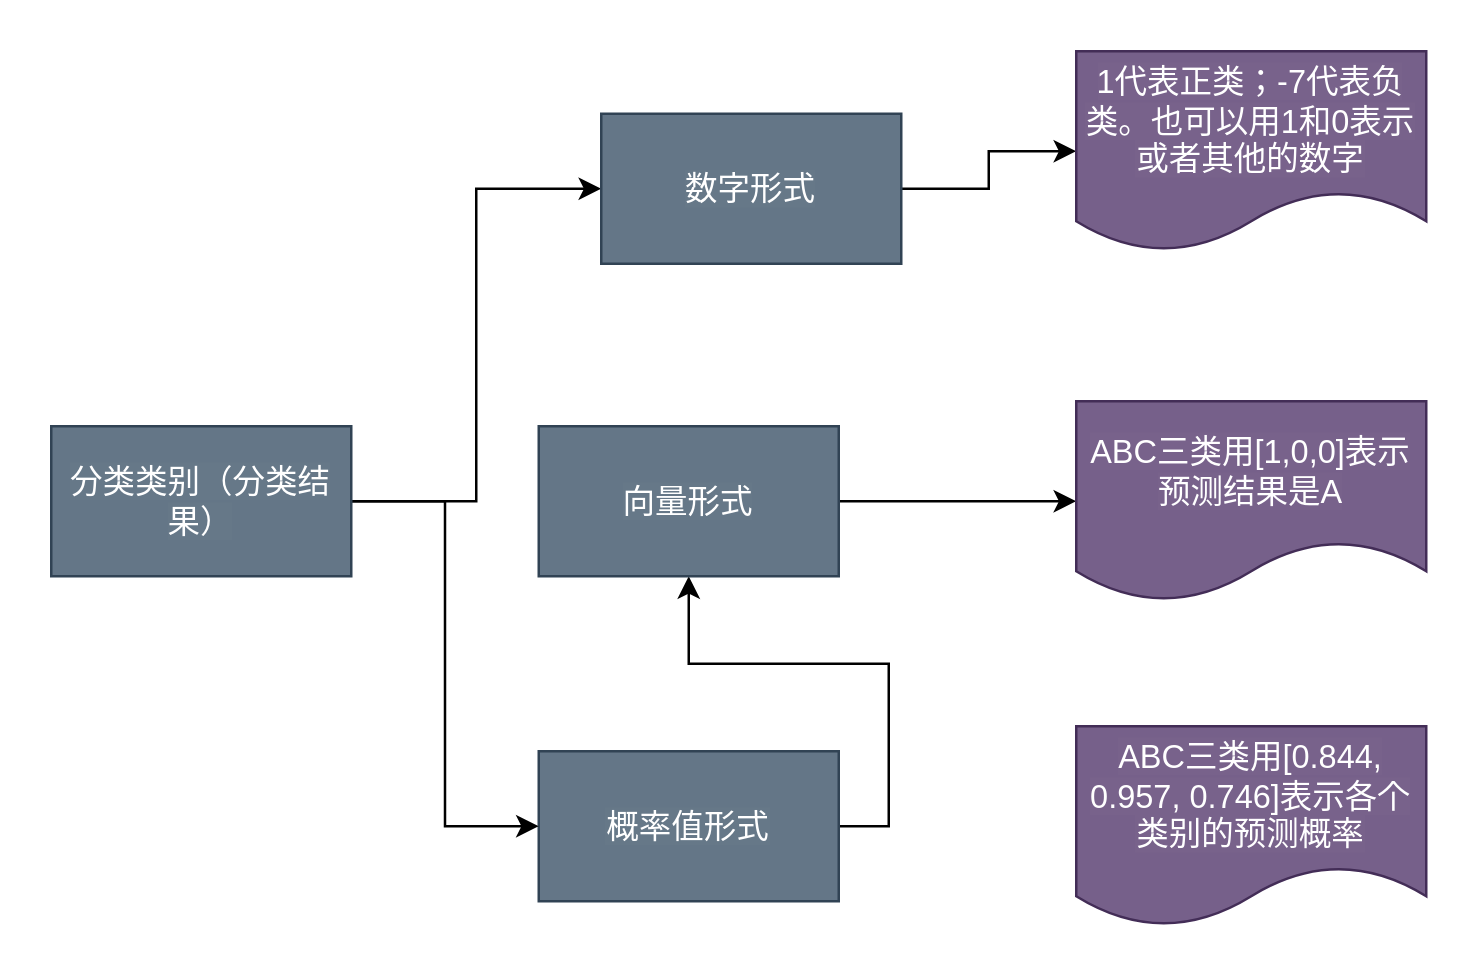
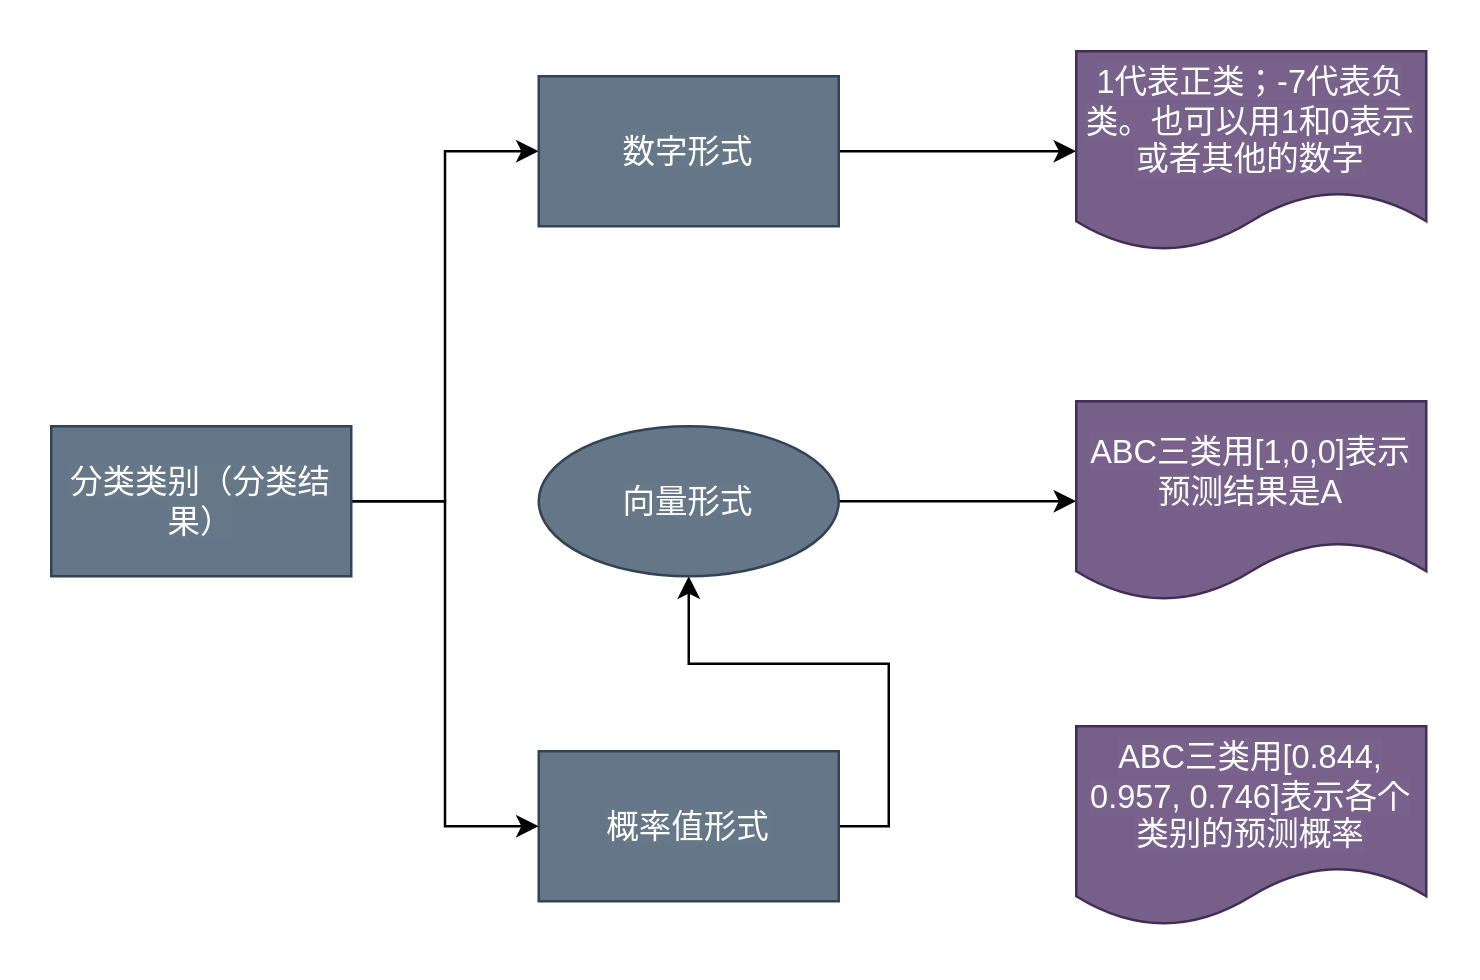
(751, 189) -> (689, 151)
(689, 501) -> (689, 501)
